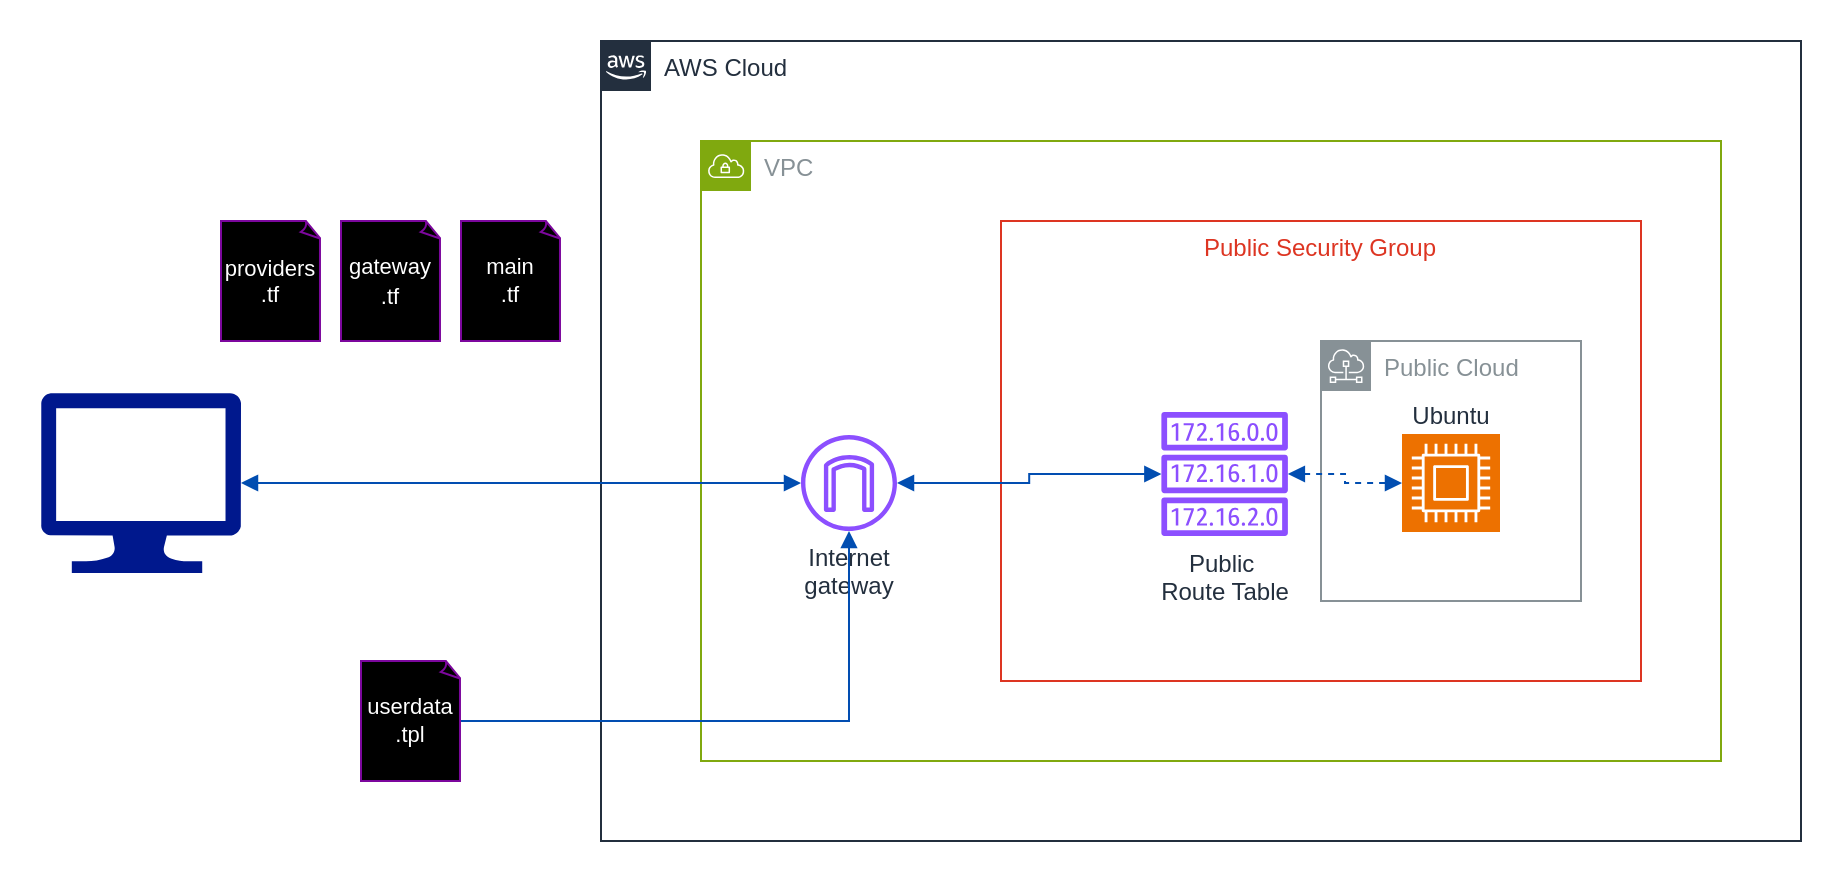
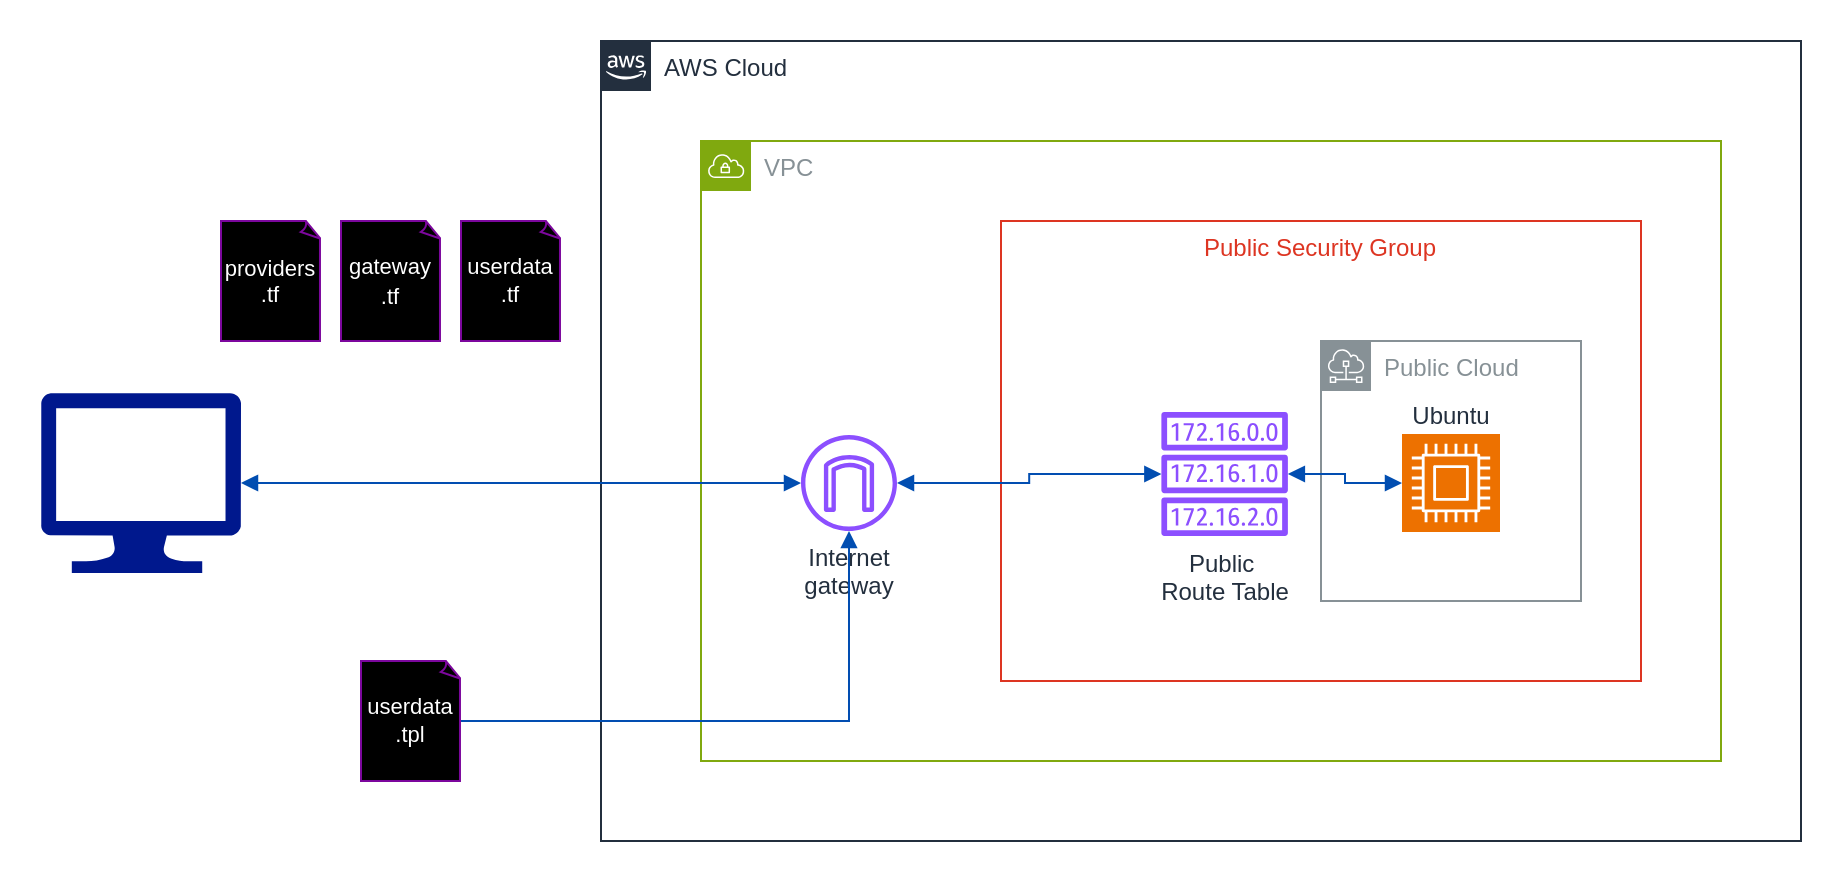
(511, 281) -> (511, 281)
(1345, 477) -> (1345, 477)
